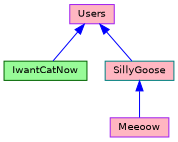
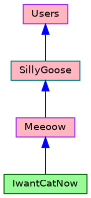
(65, 46) -> (46, 161)
